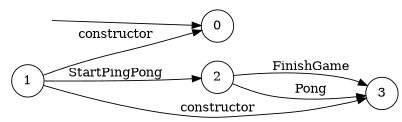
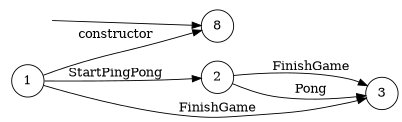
(217, 26) -> (217, 26)
(217, 108) -> (217, 108)
